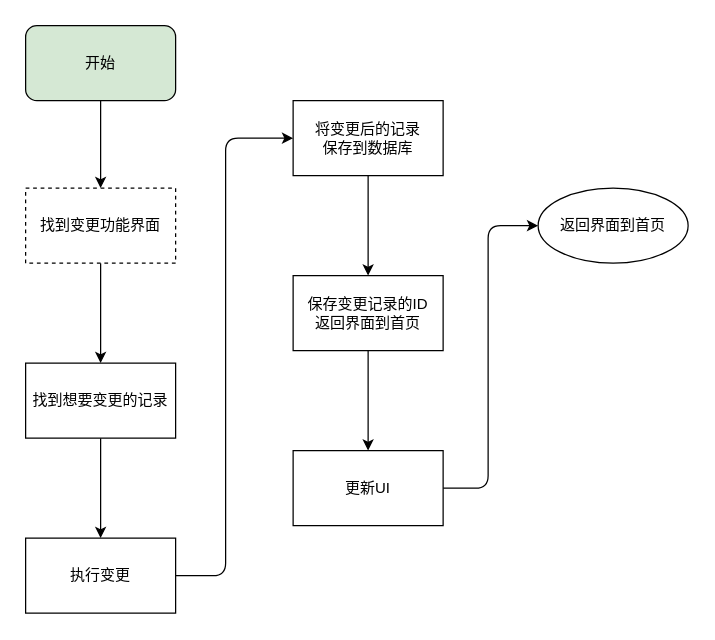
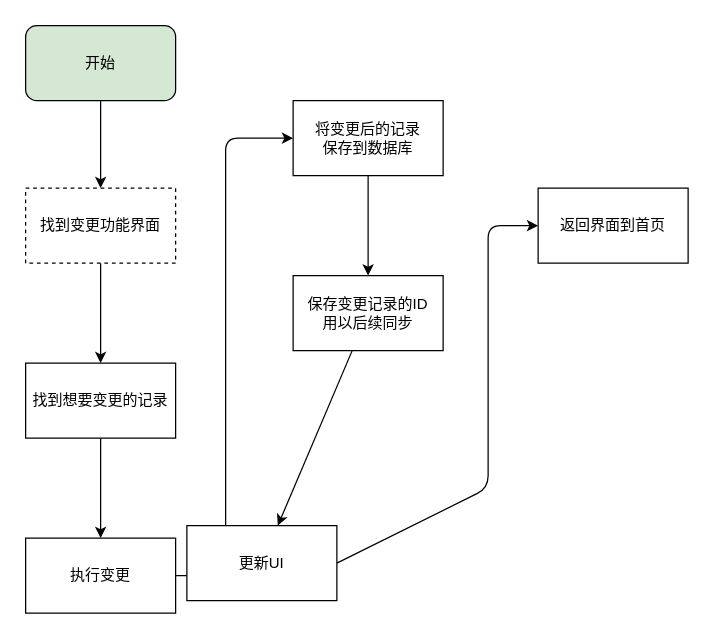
(613, 226) -> (613, 226)
(368, 313) -> (368, 313)
(368, 488) -> (262, 563)
